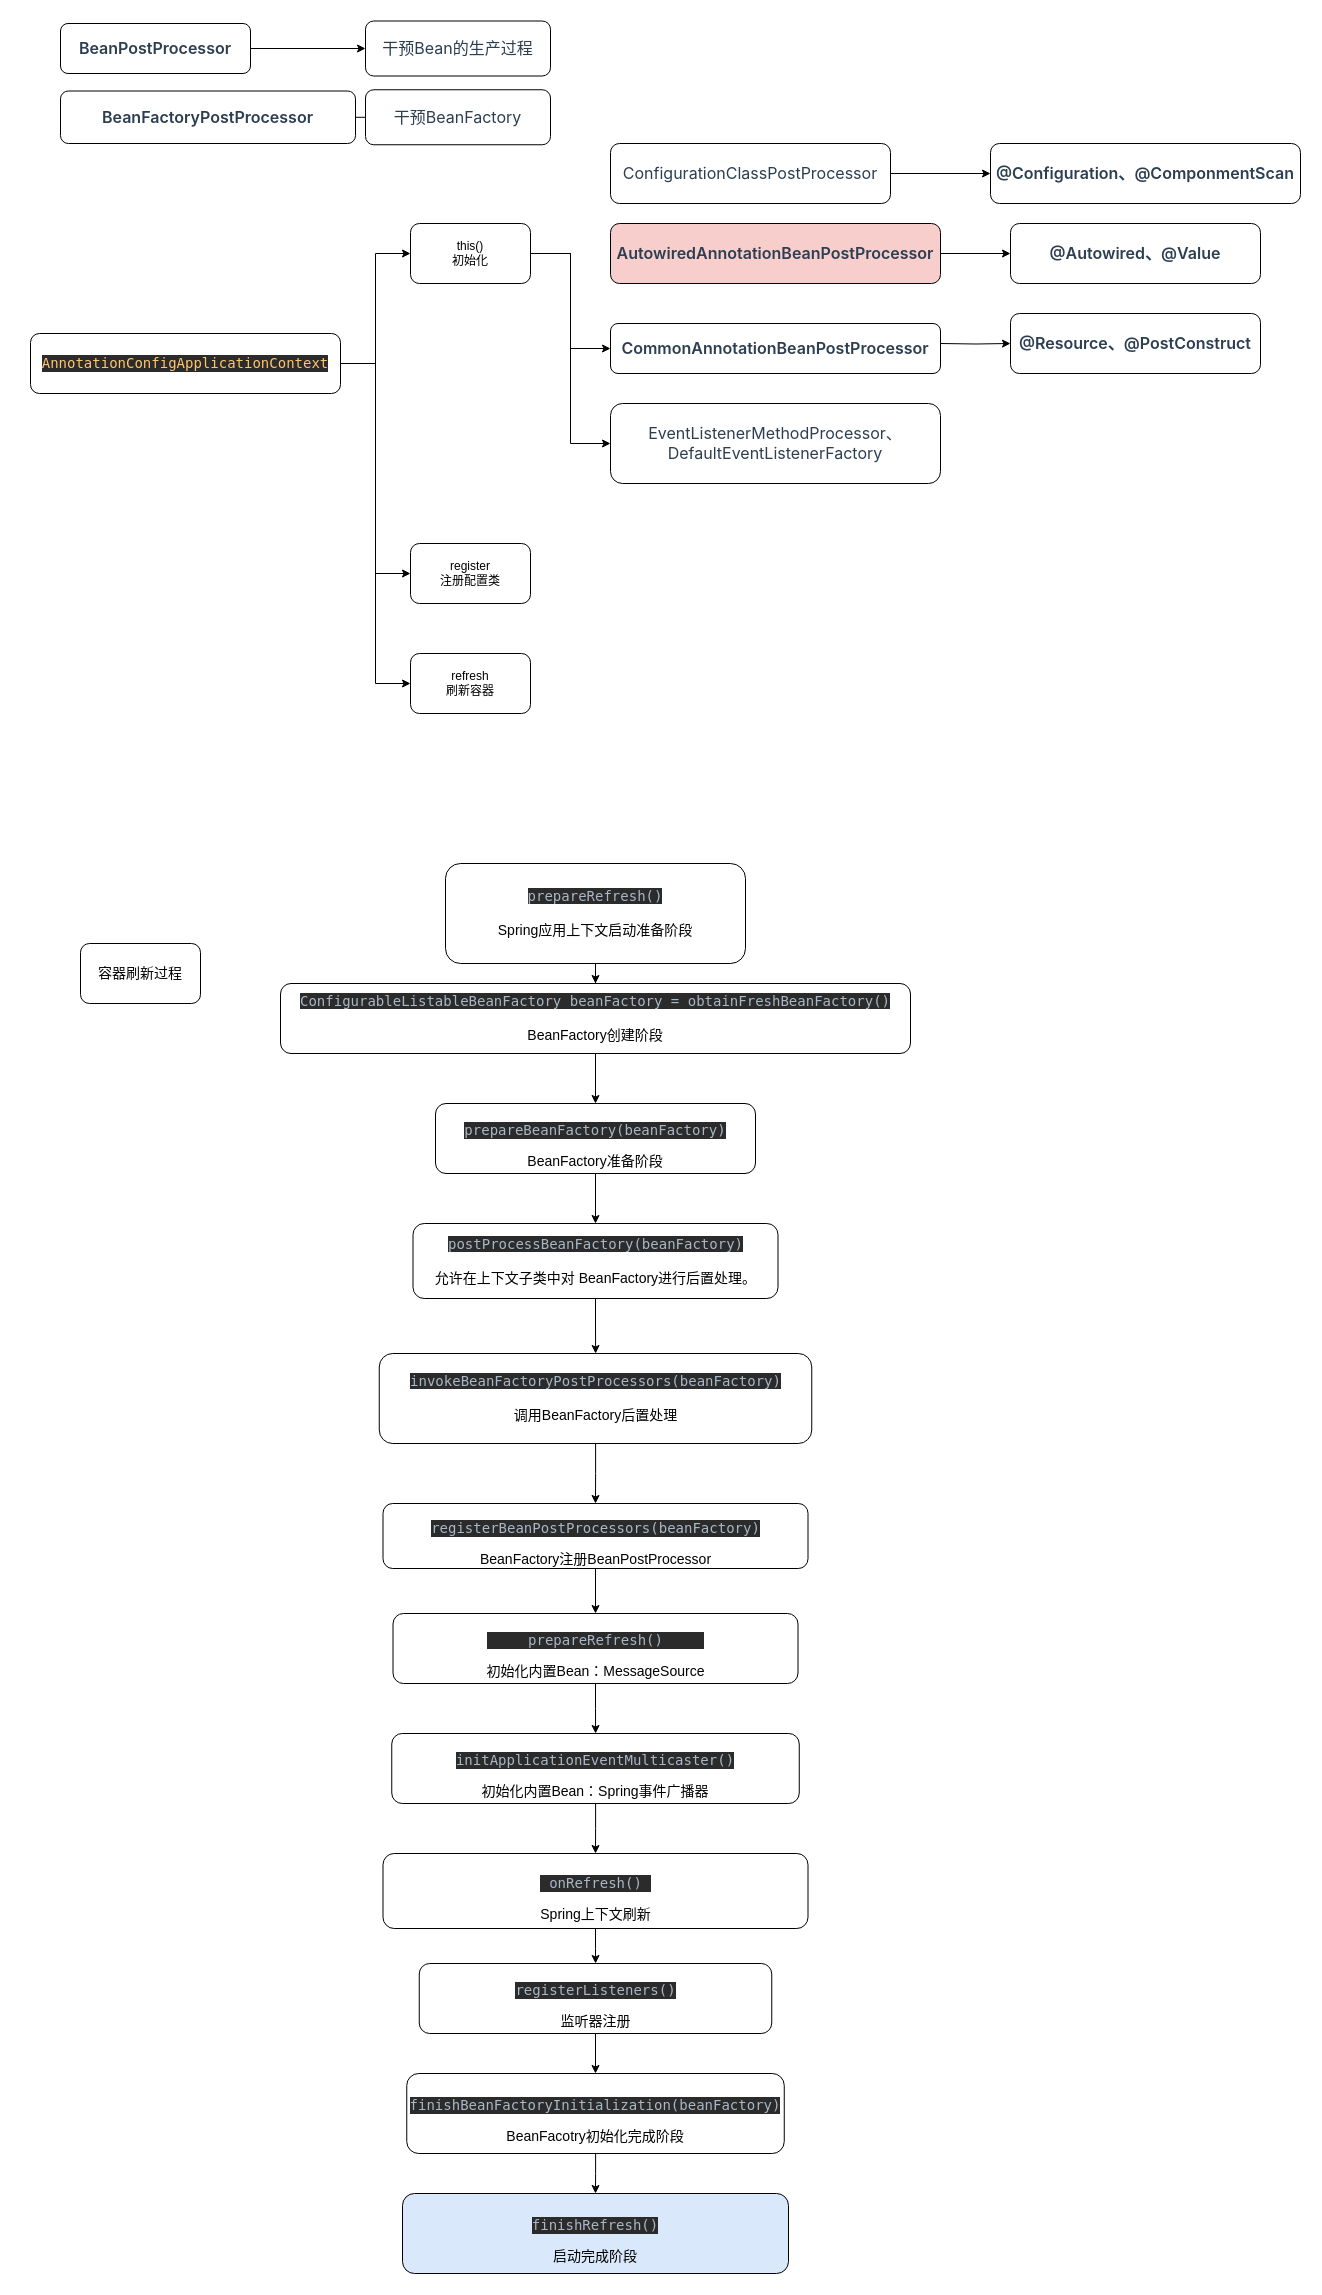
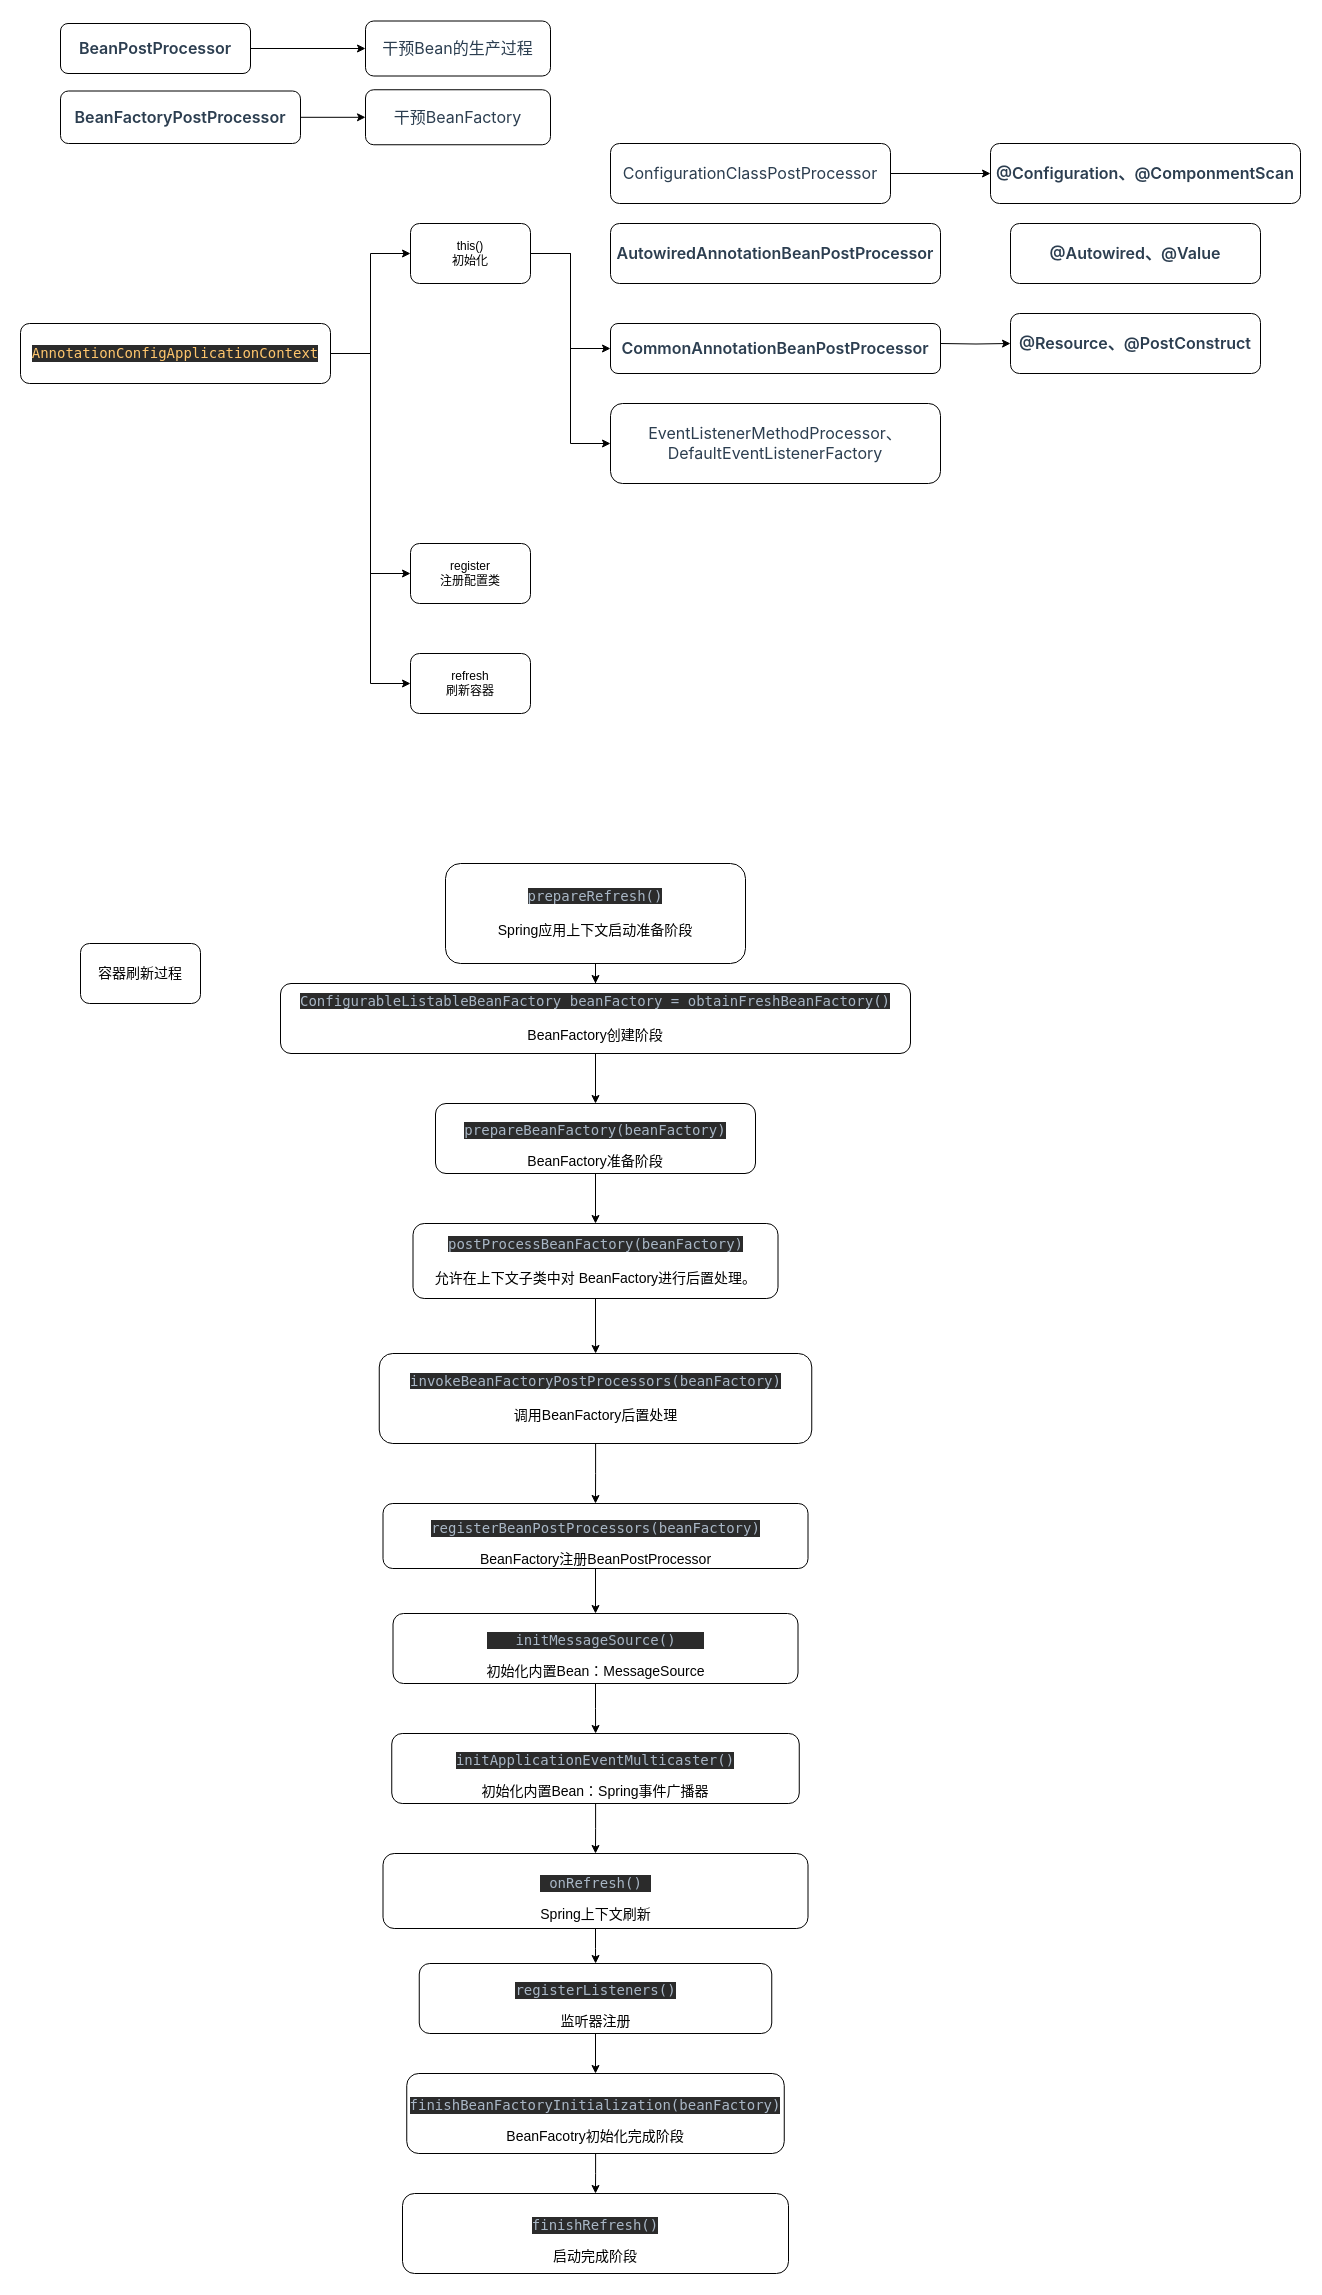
(208, 117) -> (181, 117)
(776, 254) -> (776, 254)
(972, 254) -> none
(186, 364) -> (176, 354)
(596, 1649) -> (596, 1649)
(596, 2234) -> (596, 2234)
